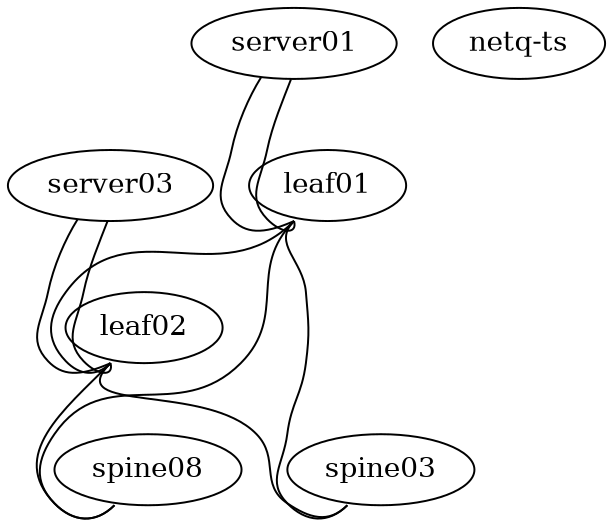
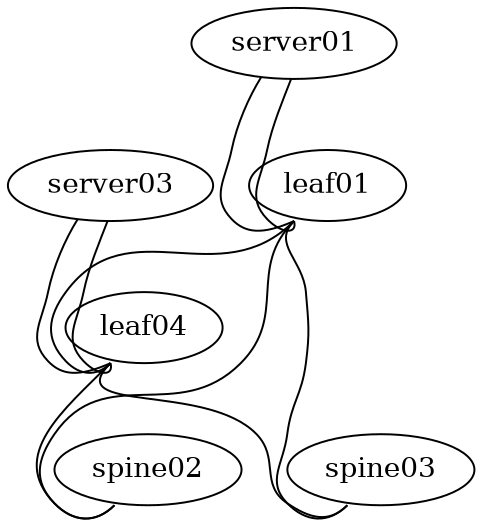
(519, 43) -> none
(144, 328) -> (144, 328)
(148, 470) -> (148, 470)
